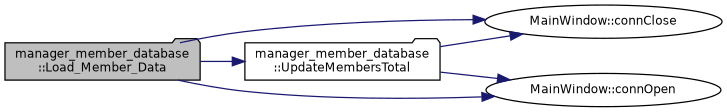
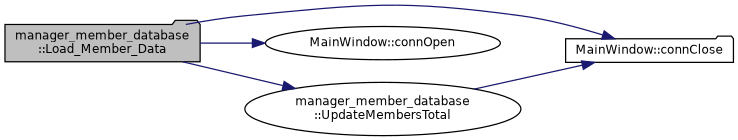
(603, 22) -> (650, 51)
(342, 61) -> (383, 109)
(469, 75) -> none
